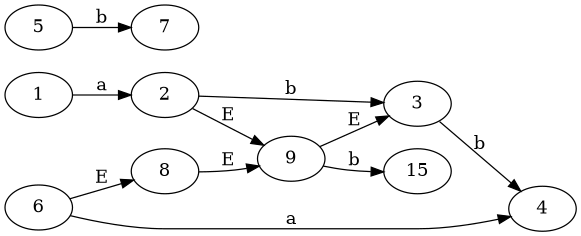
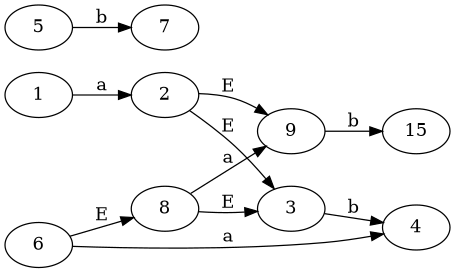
(291, 89) -> (228, 127)
(349, 134) -> (222, 213)
(228, 161) -> (228, 158)
